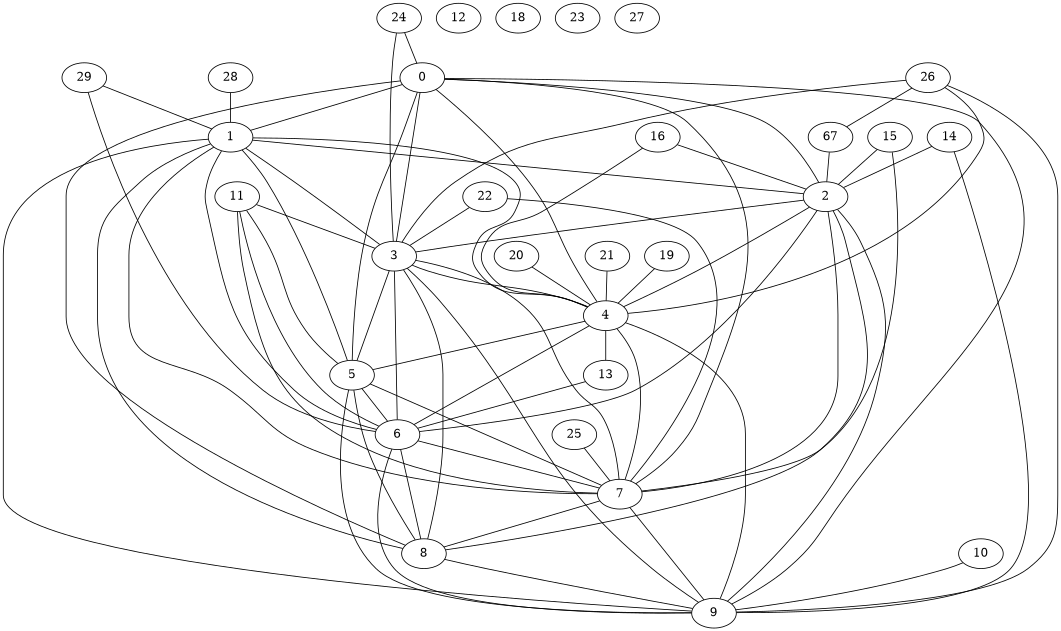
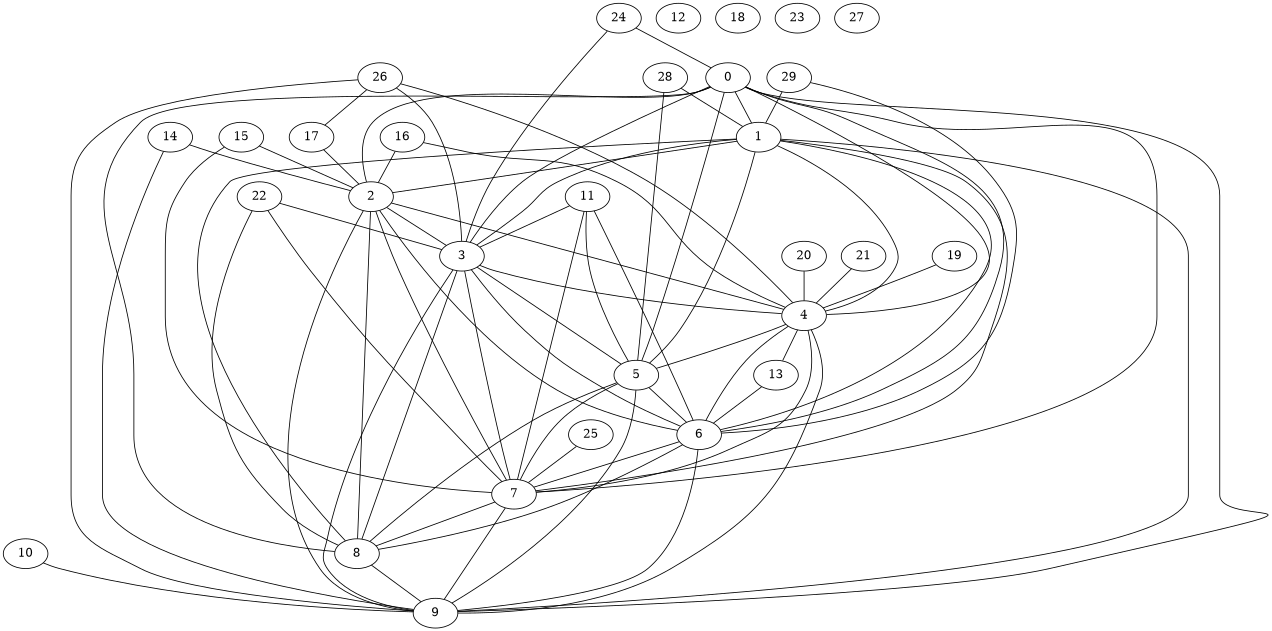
(831, 137) -> (312, 137)
none -> (651, 227)
none -> (1000, 268)
none -> (219, 399)
